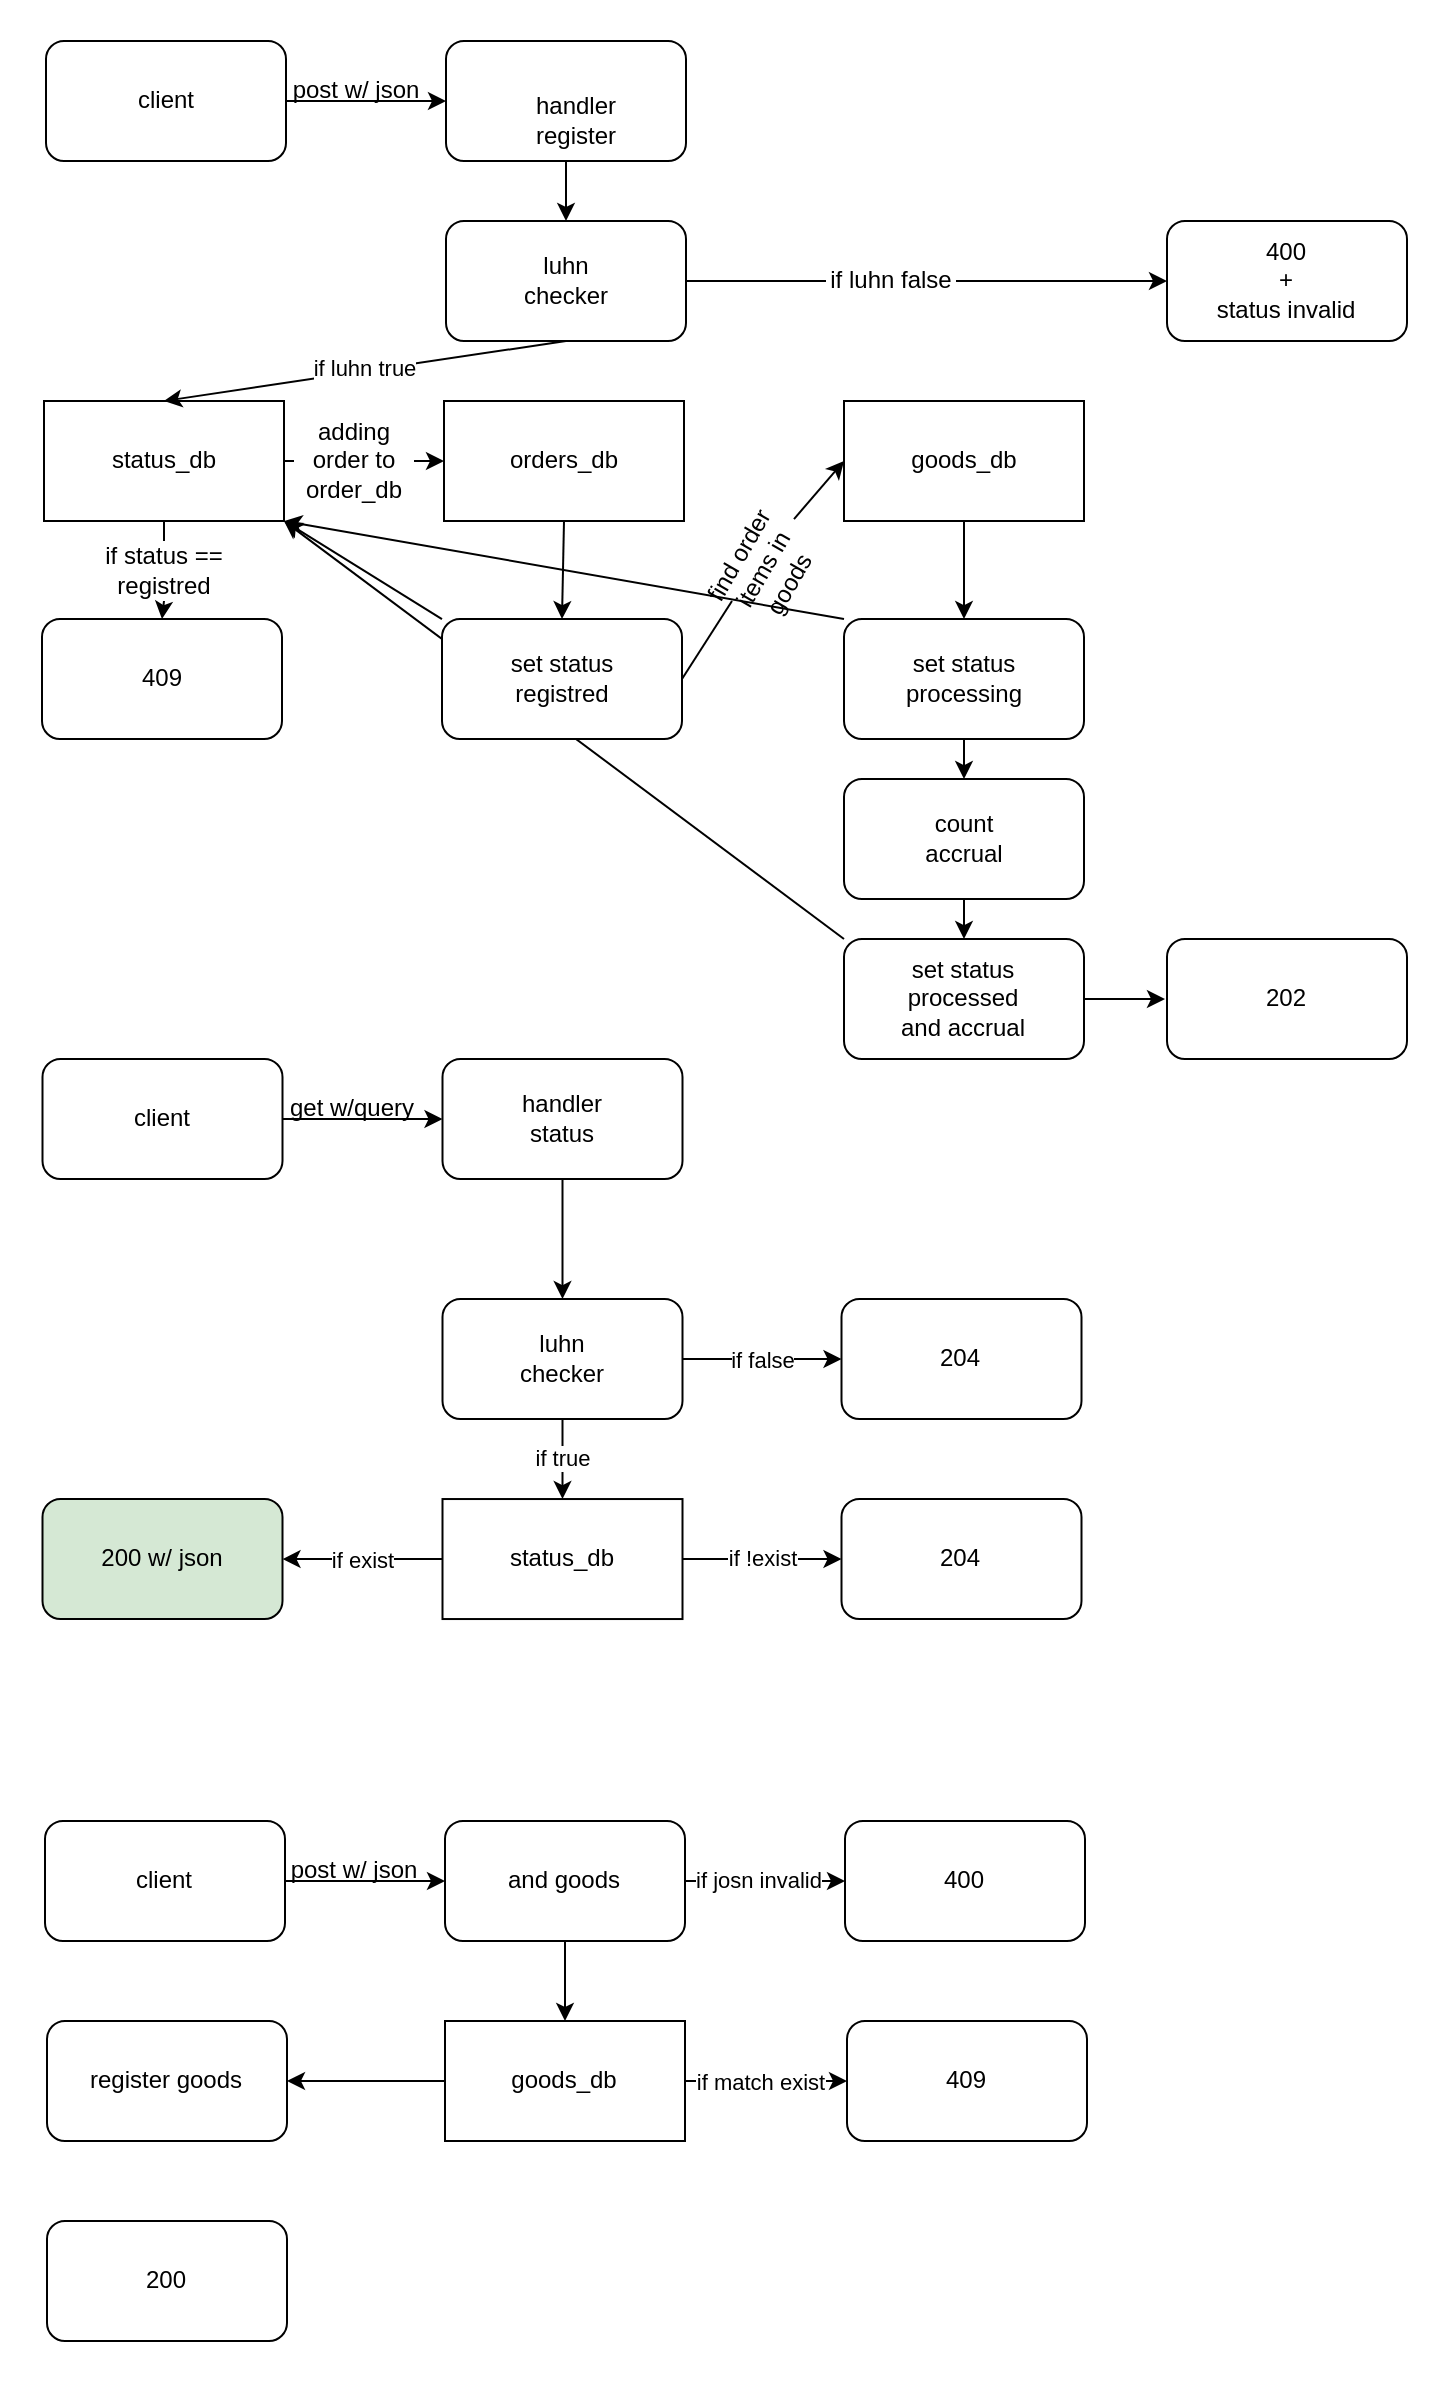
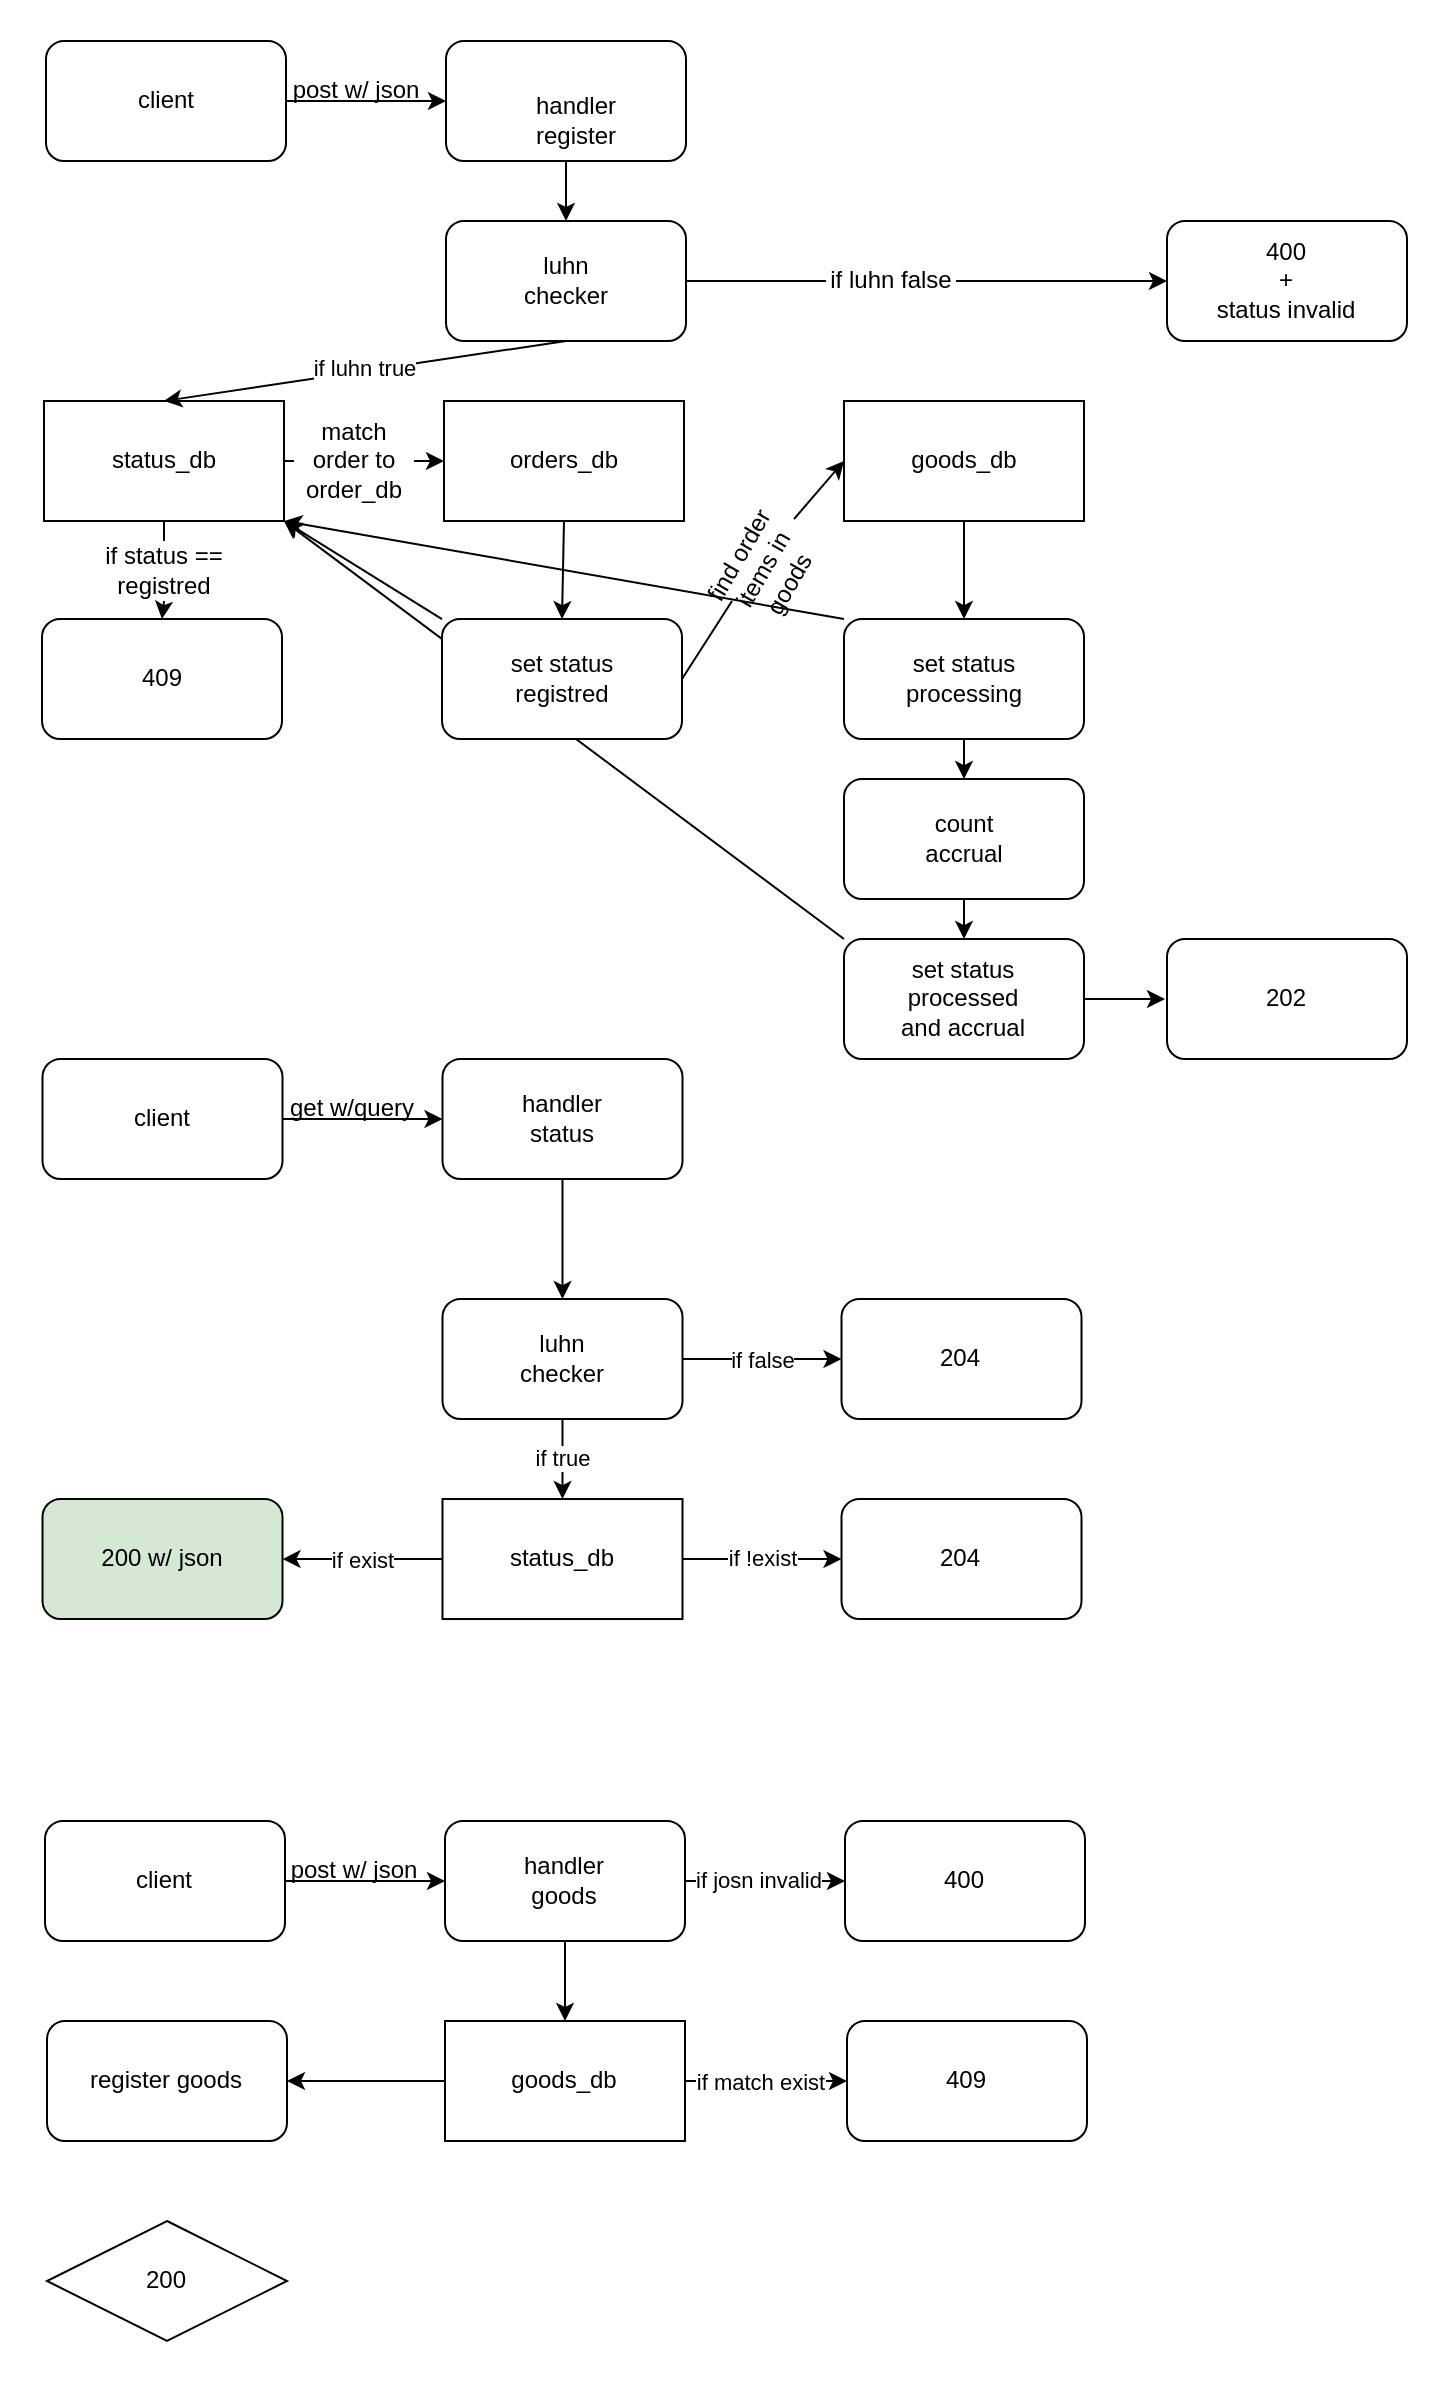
(355, 461) -> (355, 461)
(565, 1881) -> (565, 1881)
(167, 2281) -> (167, 2281)
